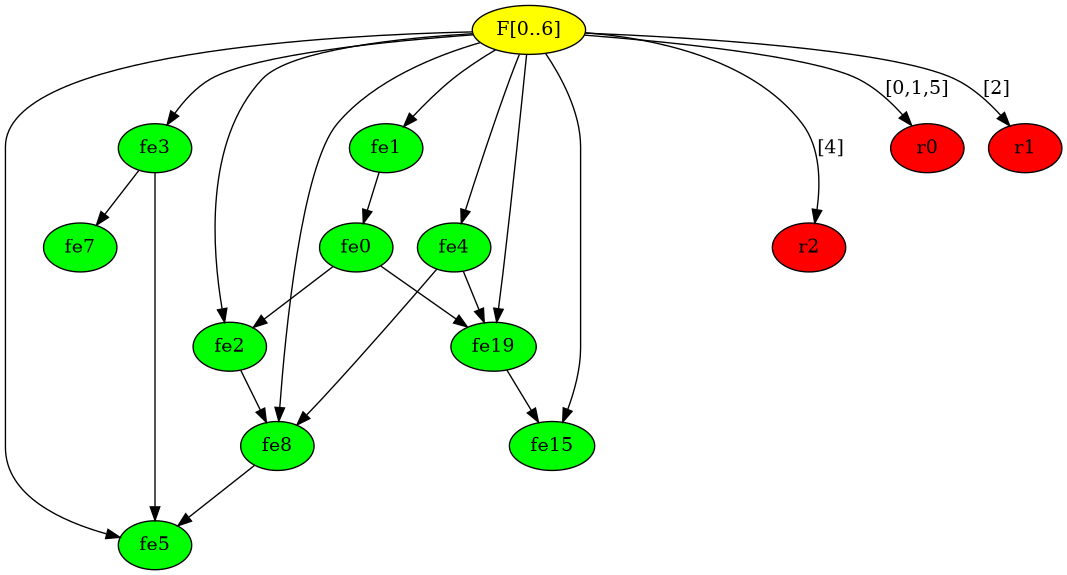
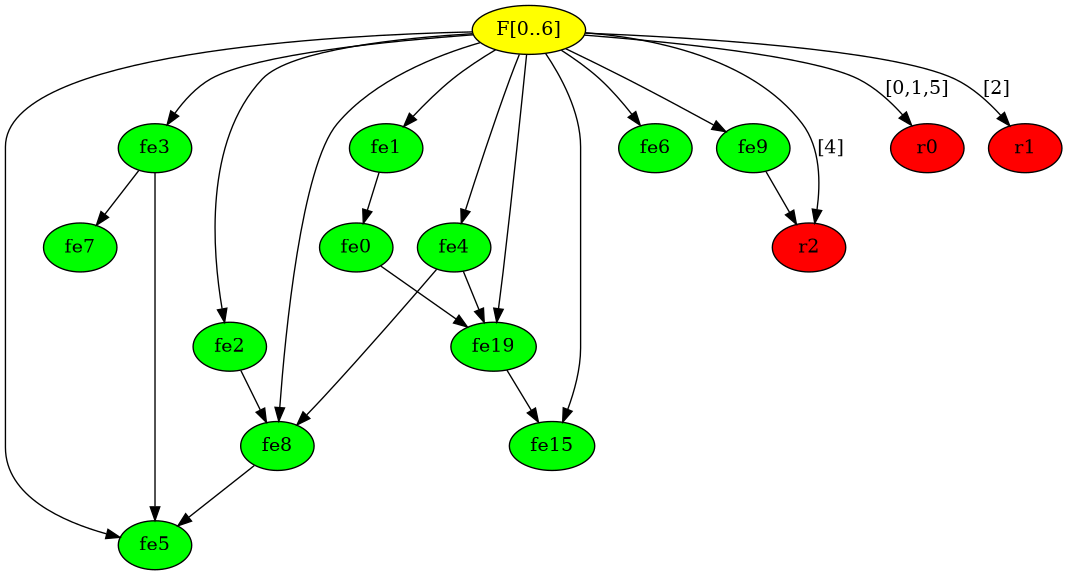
none -> (655, 148)
none -> (753, 148)
(300, 292) -> none
